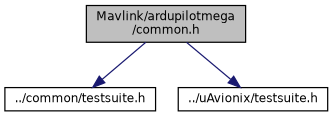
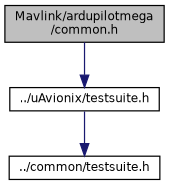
(124, 61) -> (85, 127)
